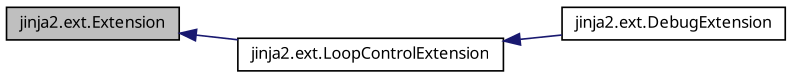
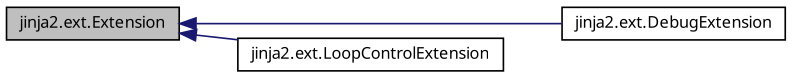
(541, 37) -> (379, 24)
